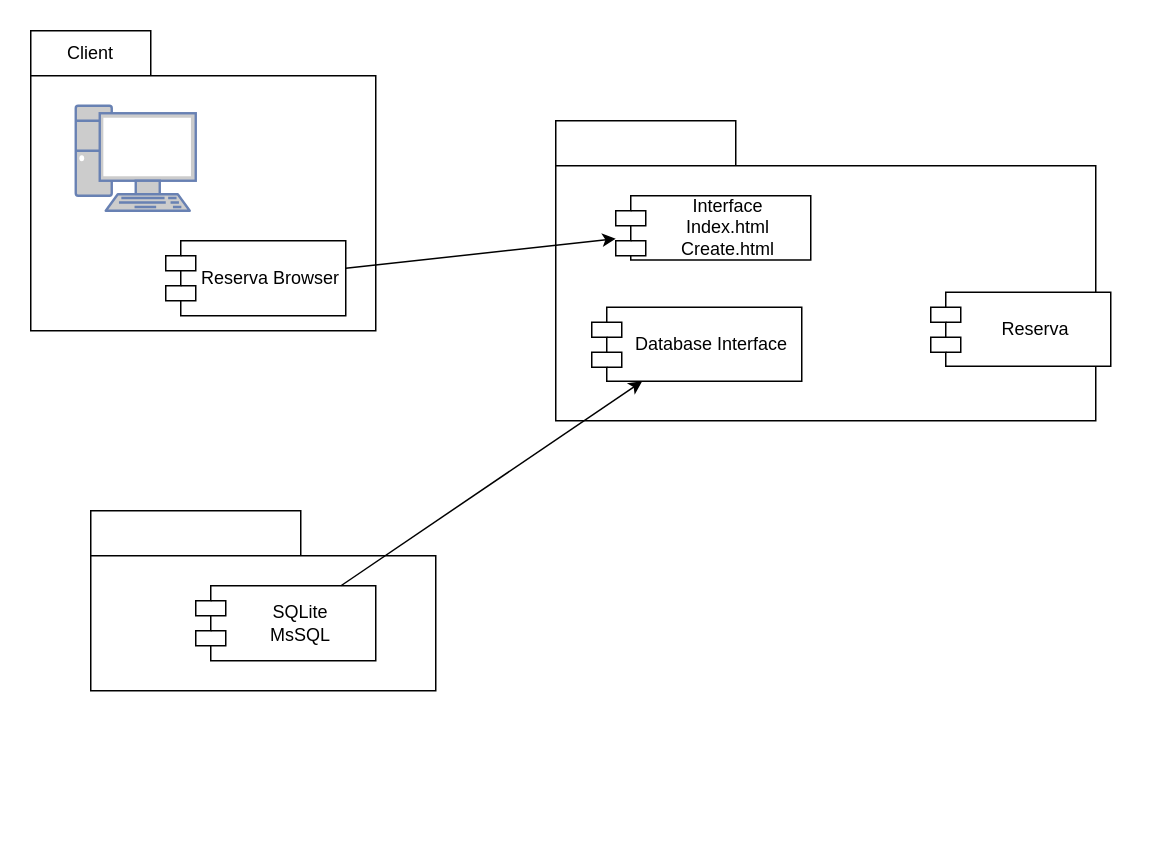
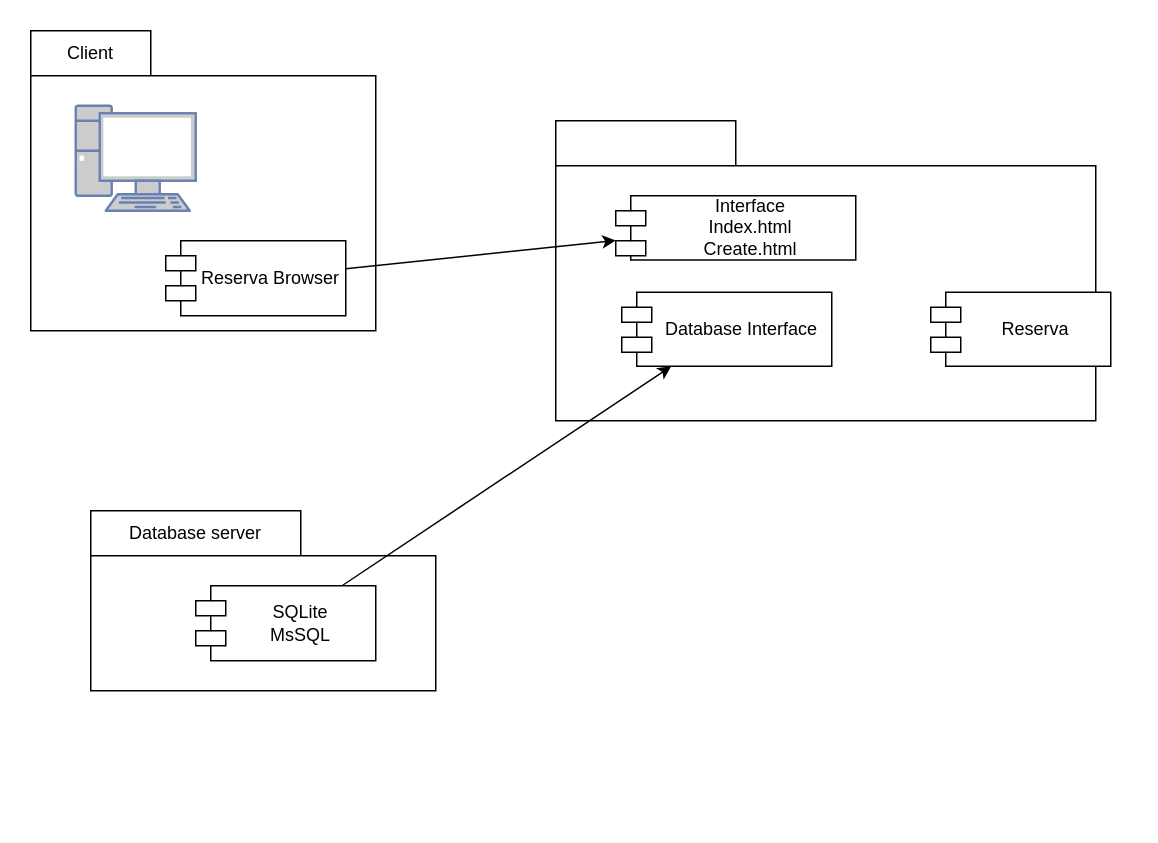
(713, 228) -> (736, 228)
(697, 344) -> (727, 329)
none -> (196, 533)
